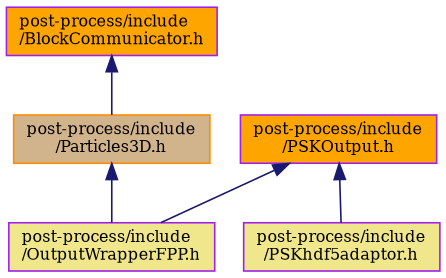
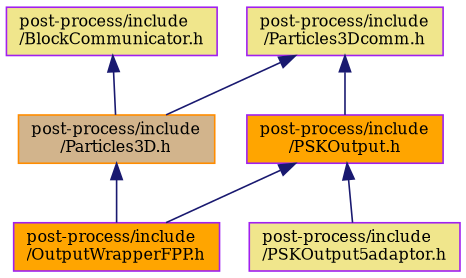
(112, 31) -> (112, 31)
none -> (345, 31)
(112, 247) -> (117, 247)
(342, 247) -> (355, 247)
